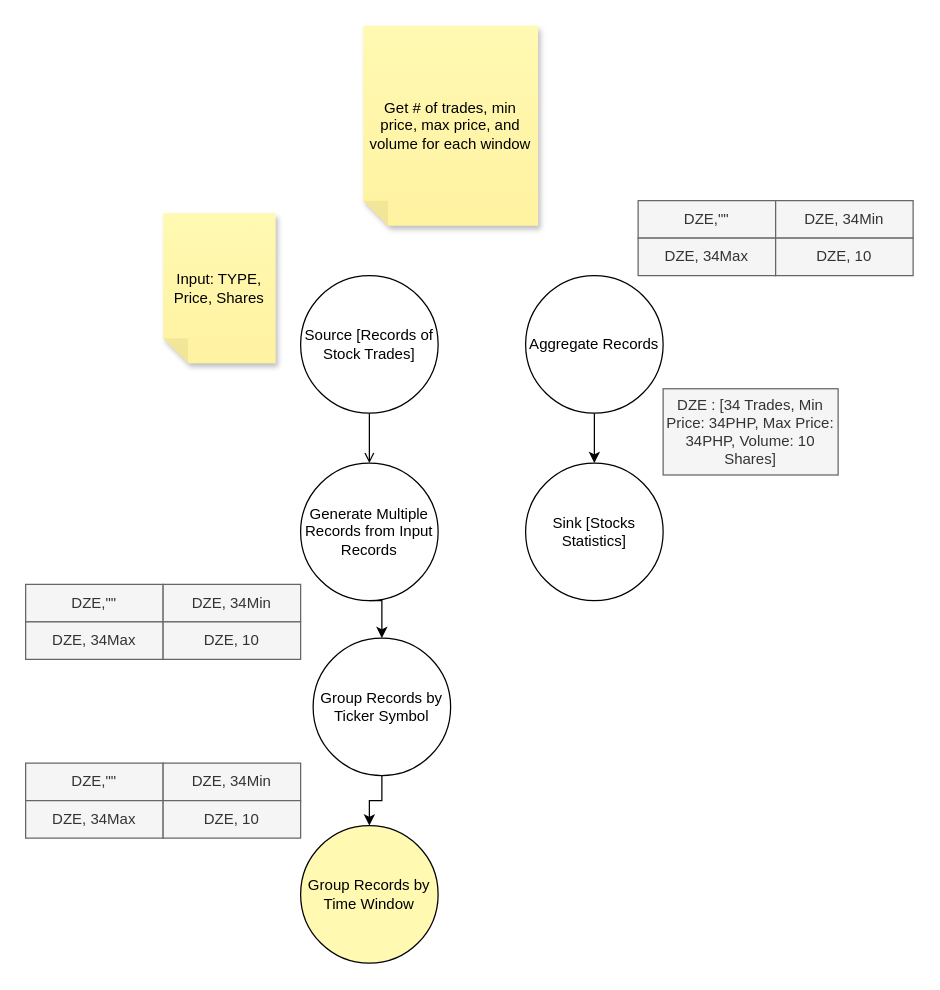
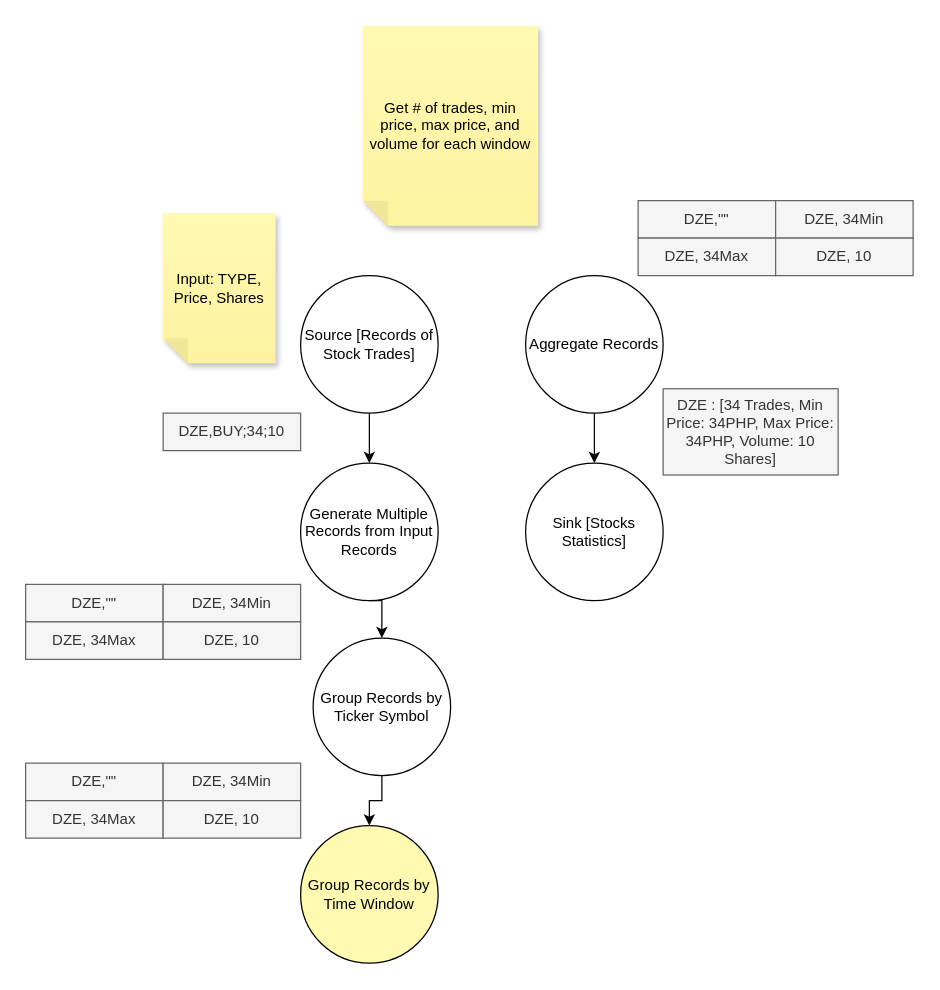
none -> (232, 432)
(369, 455) -> (369, 453)
